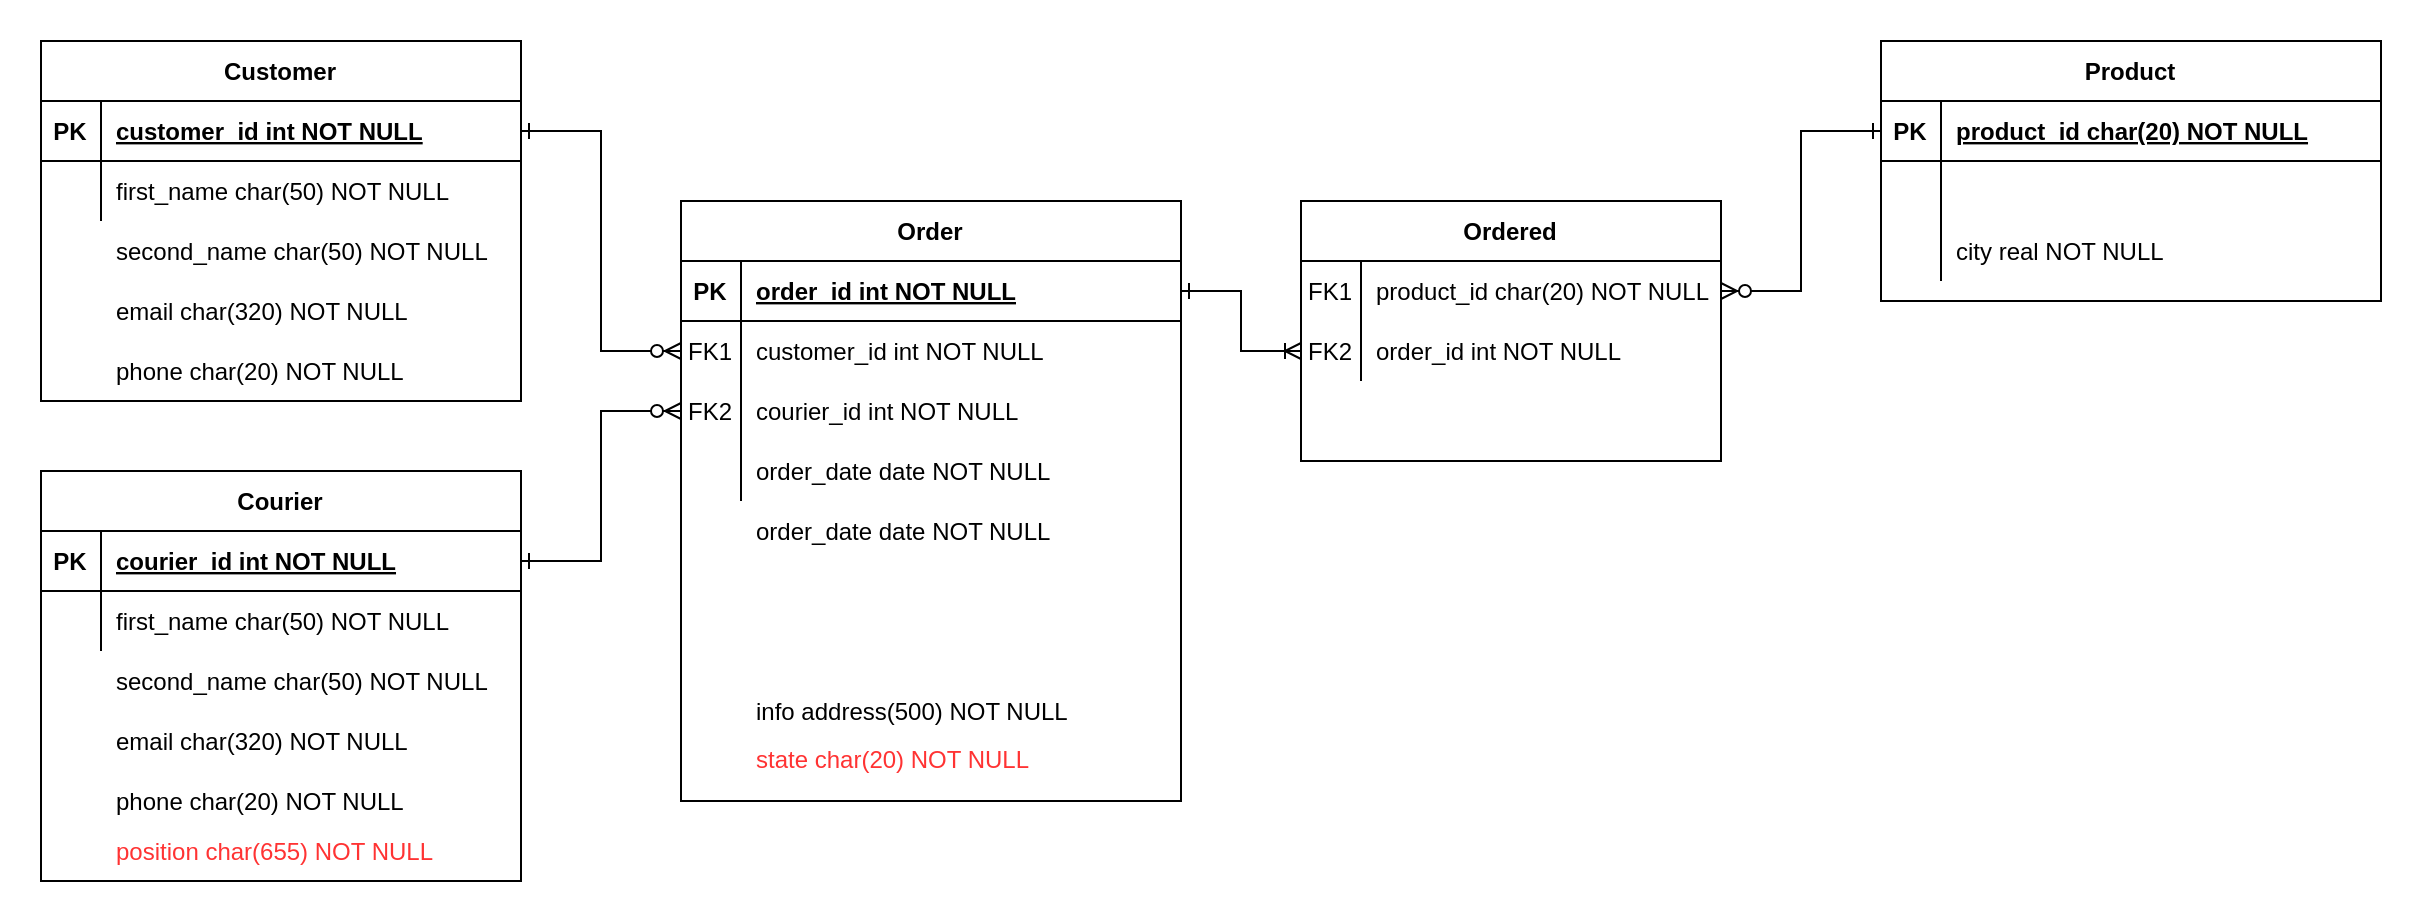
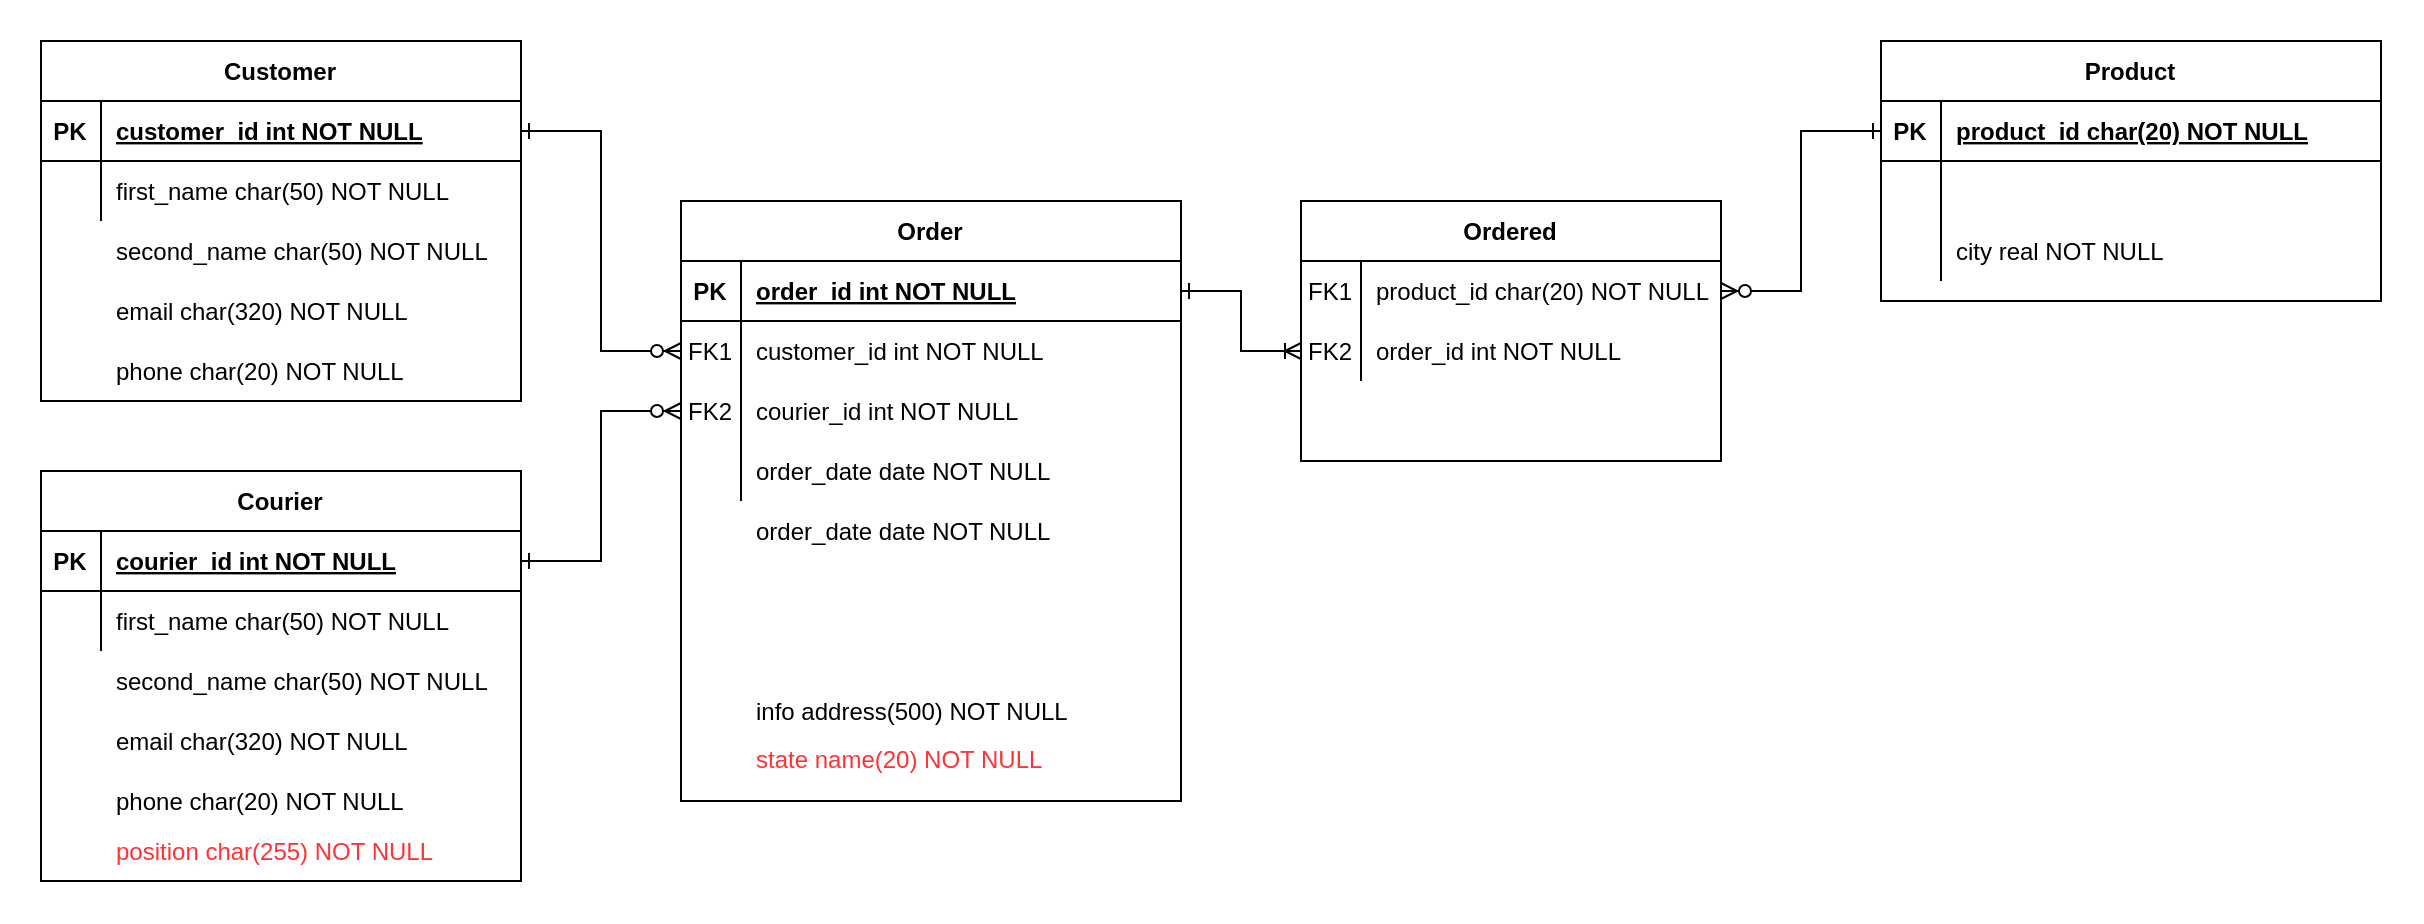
(901, 760) -> (901, 760)
(282, 852) -> (282, 852)
